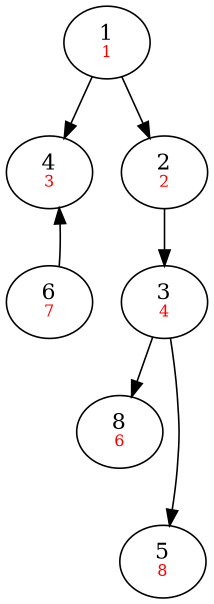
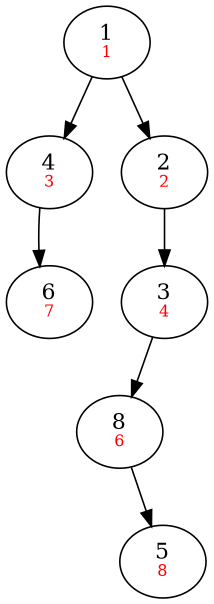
(60, 245) -> (39, 229)
(179, 424) -> (139, 489)
